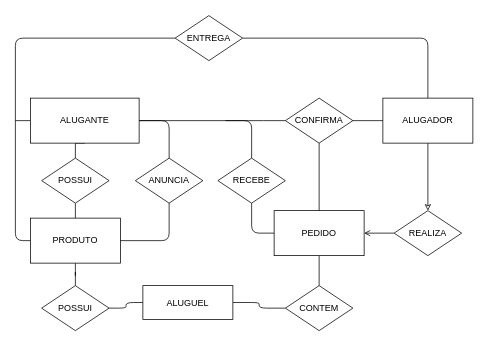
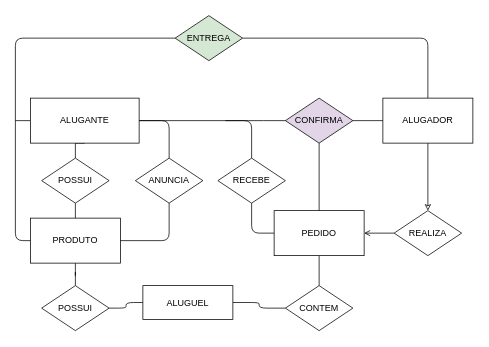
(209, 38) -> (209, 38)
(319, 120) -> (319, 120)
